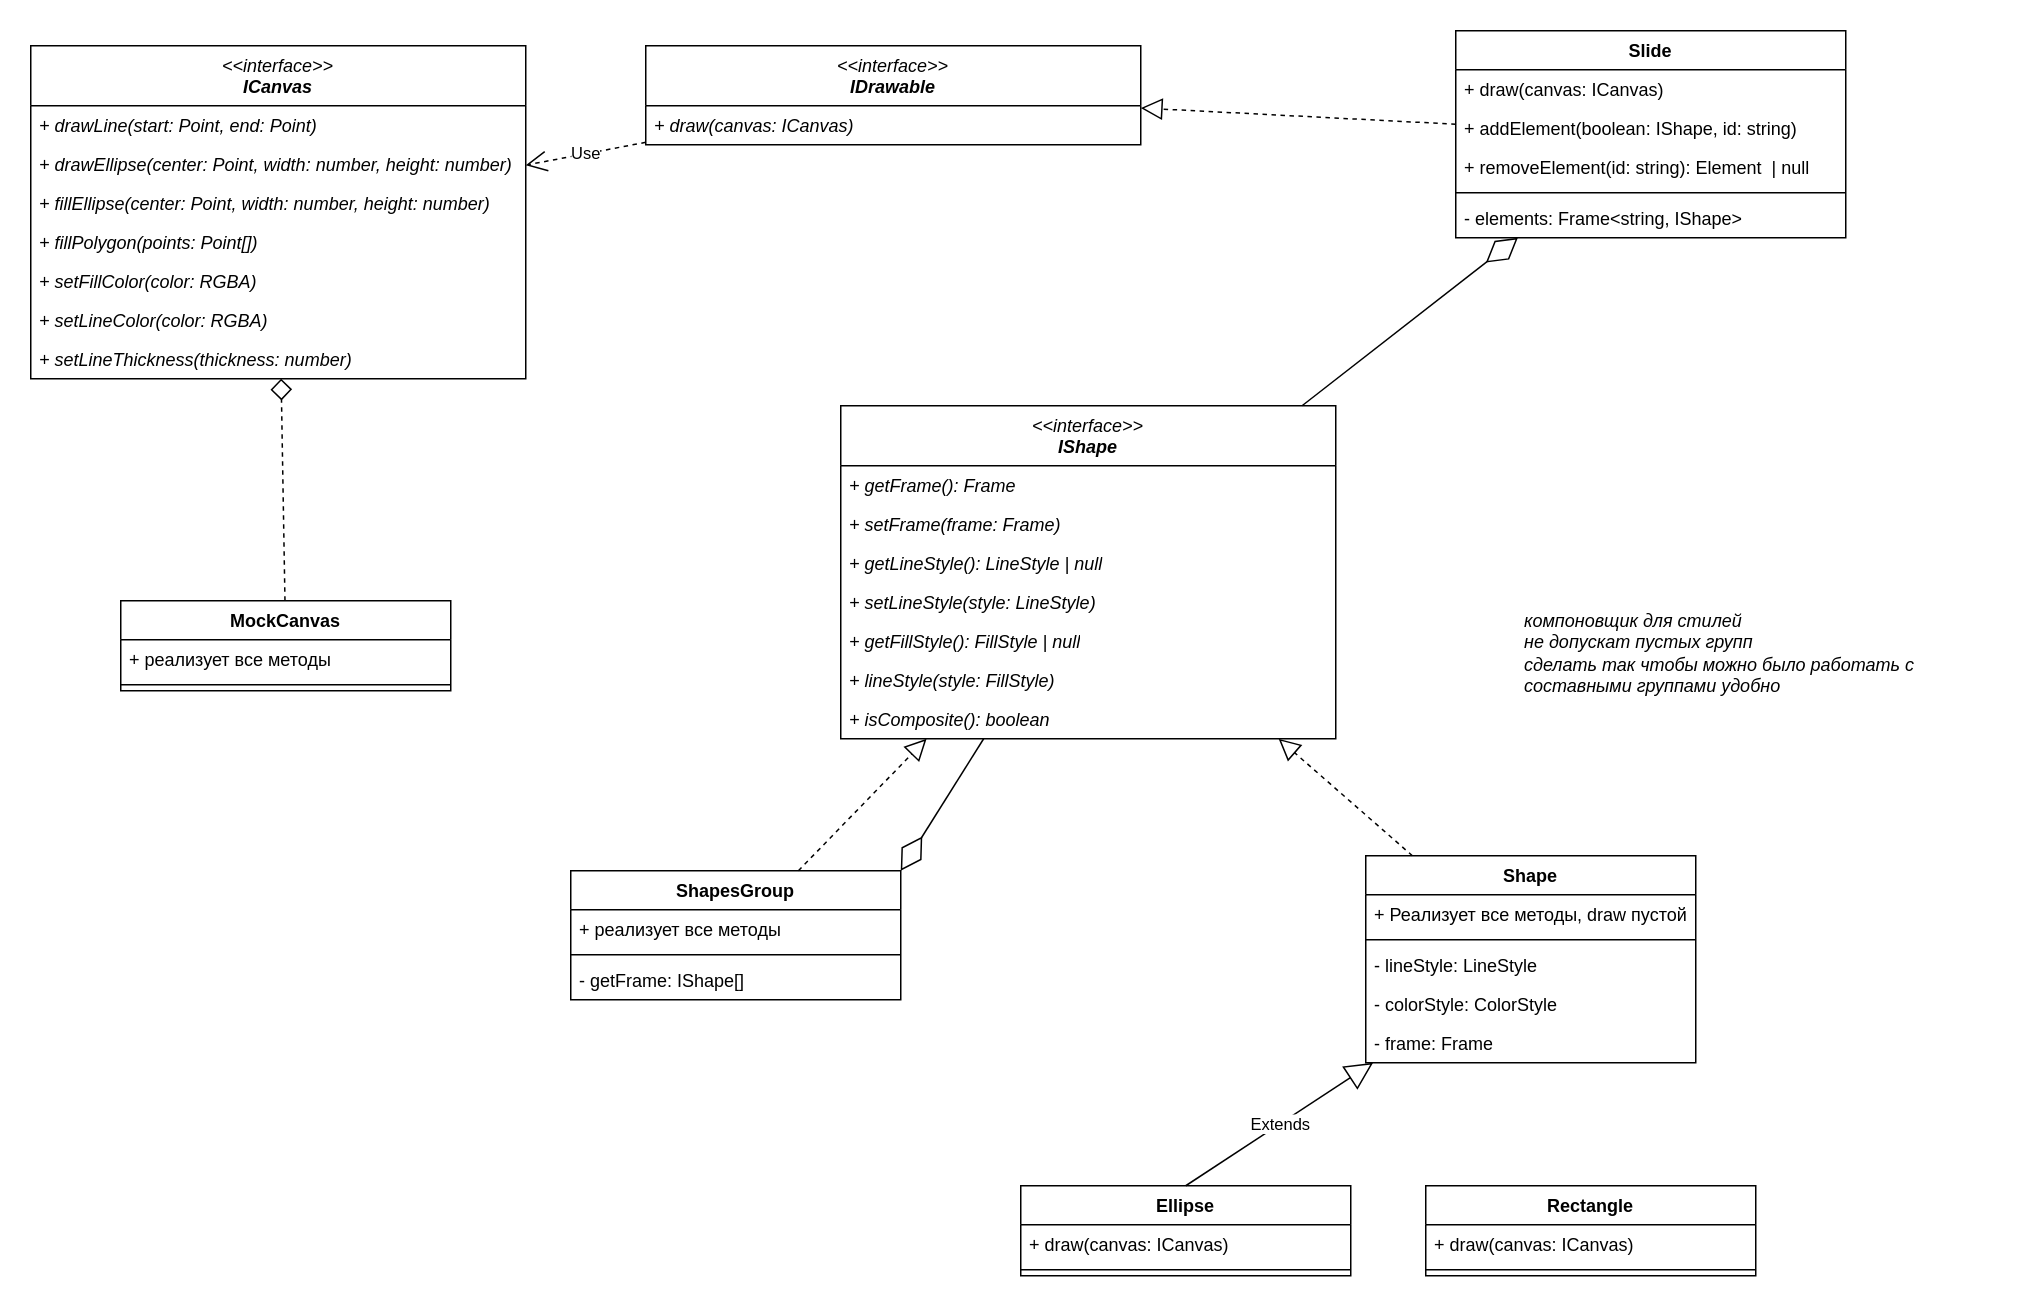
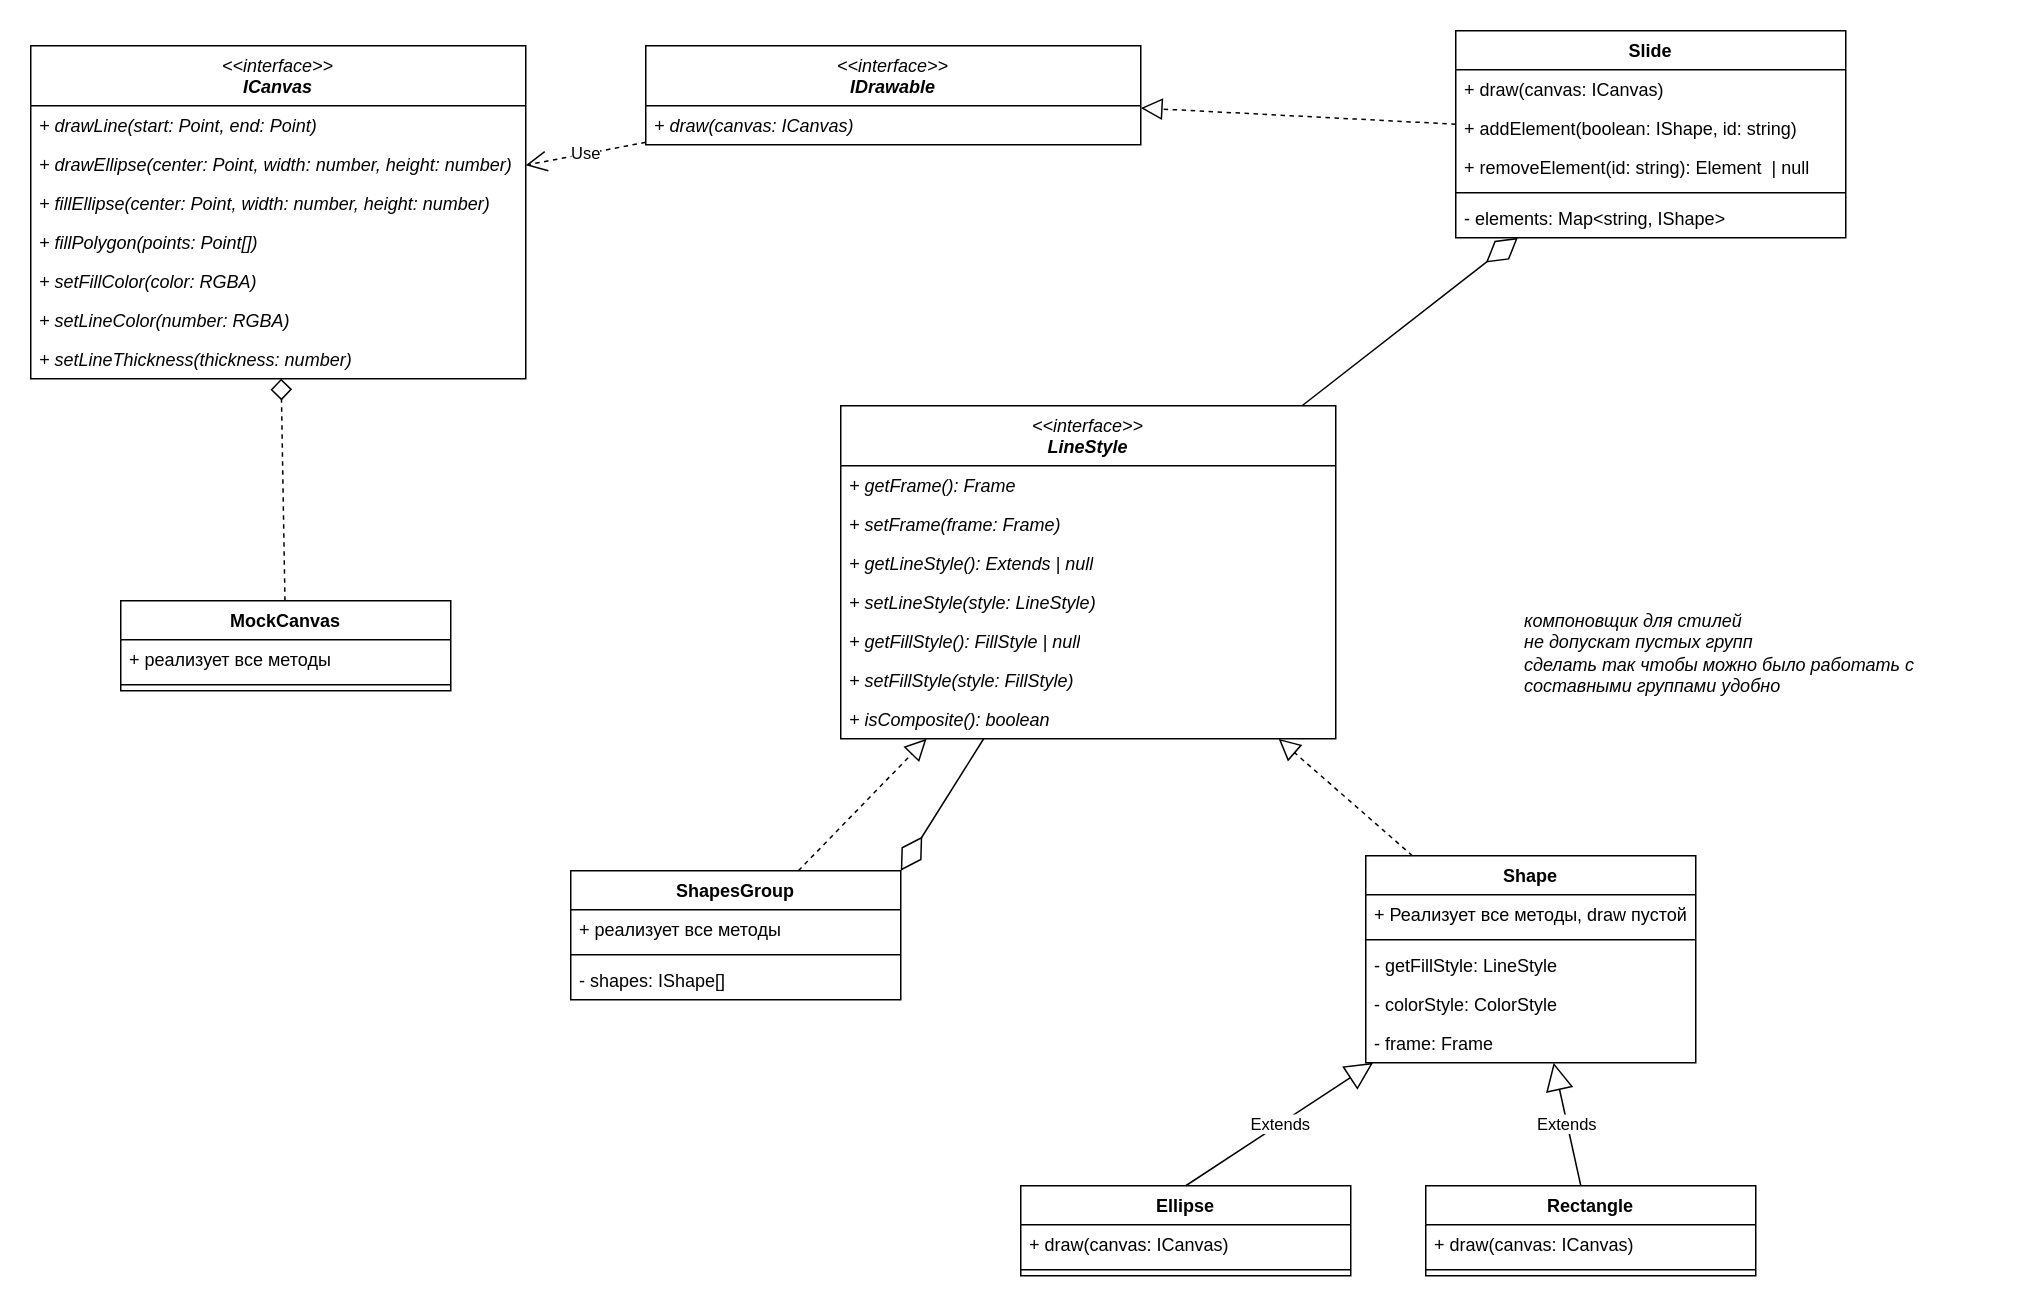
(1615, 220) -> (1605, 220)
(164, 322) -> (172, 322)
(1088, 438) -> (1088, 438)
(993, 565) -> (988, 565)
(973, 682) -> (985, 682)
(1467, 967) -> (1480, 967)
(674, 982) -> (663, 982)
none -> (1570, 1138)
